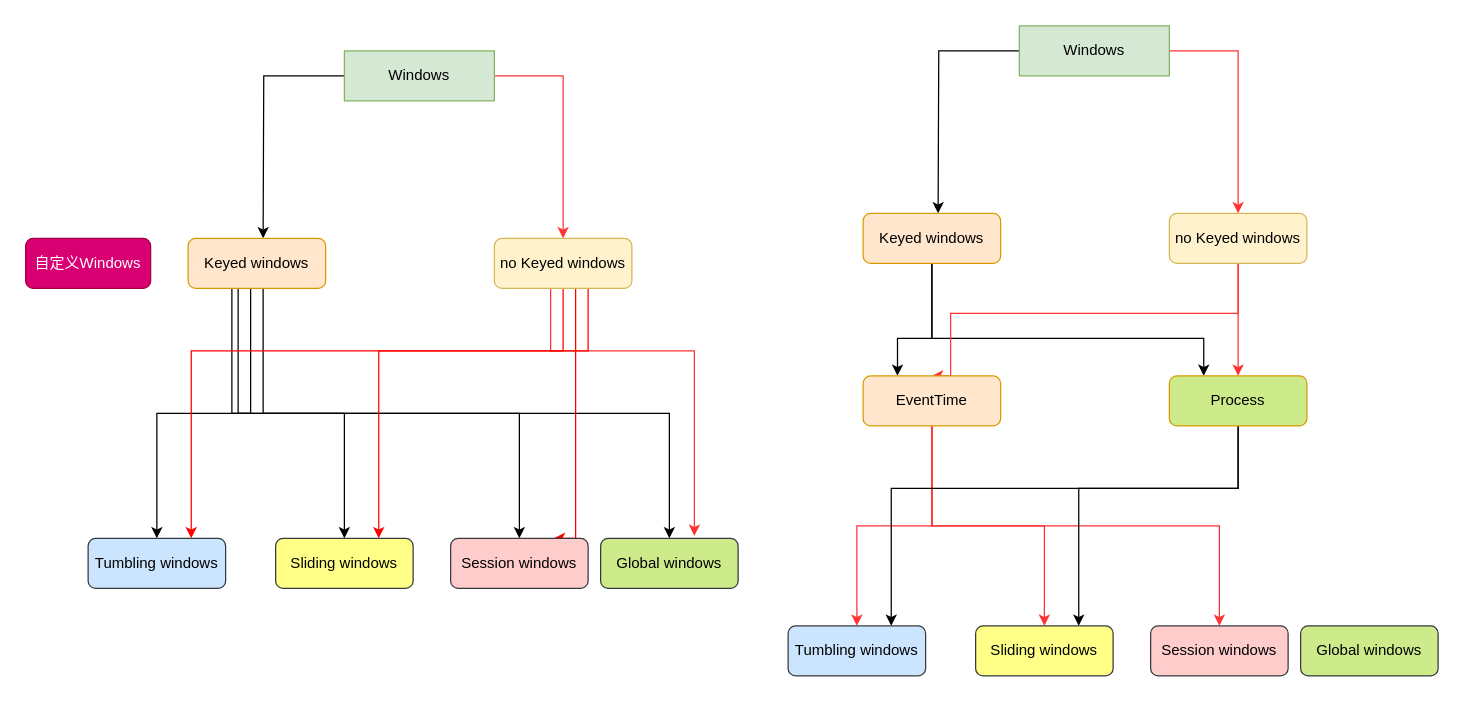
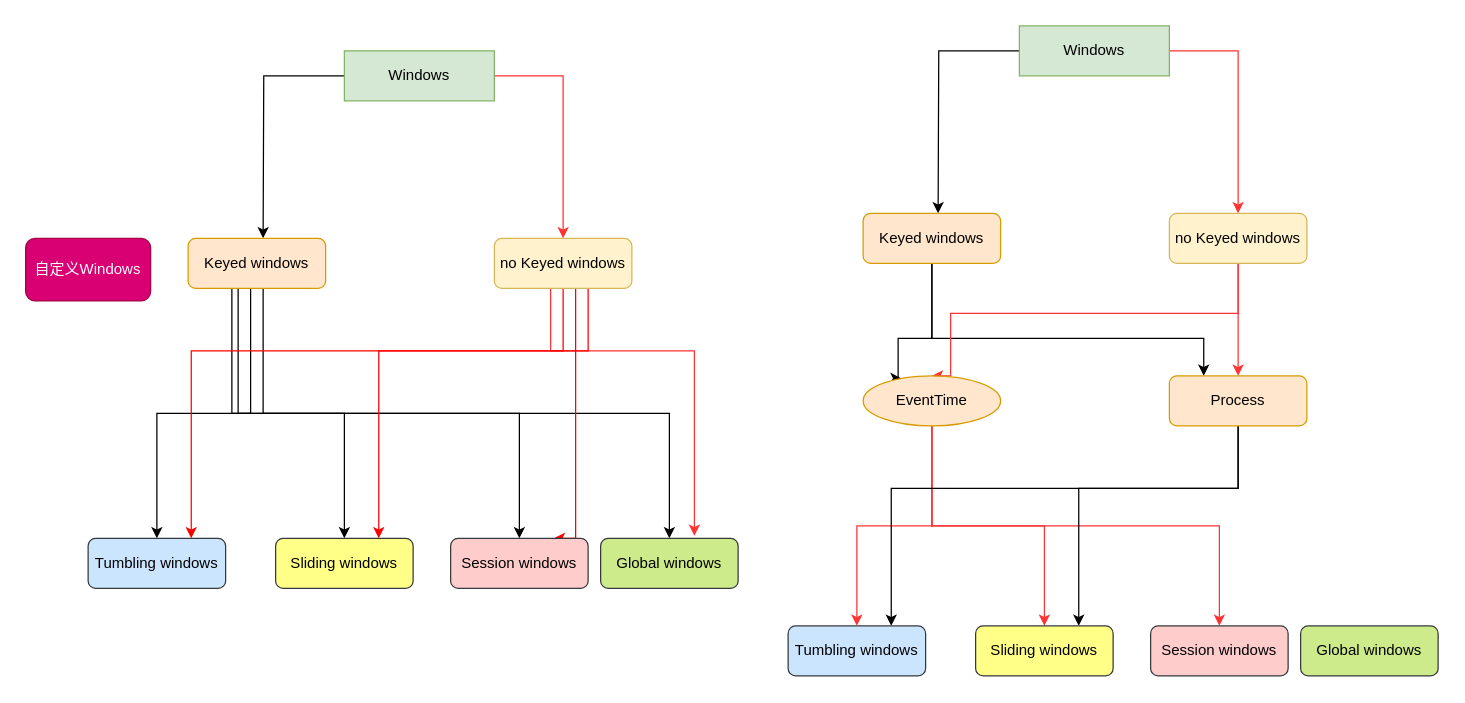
(88, 263) -> (88, 269)
(932, 401) -> (932, 401)
(1238, 401) -> (1238, 401)
